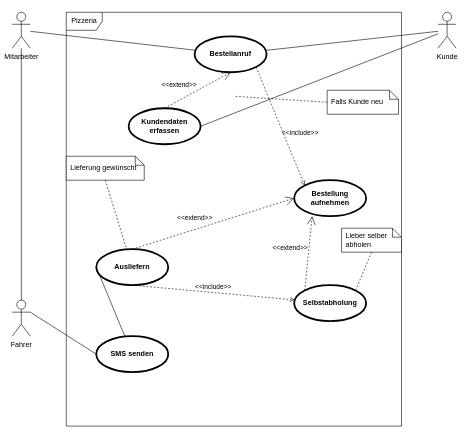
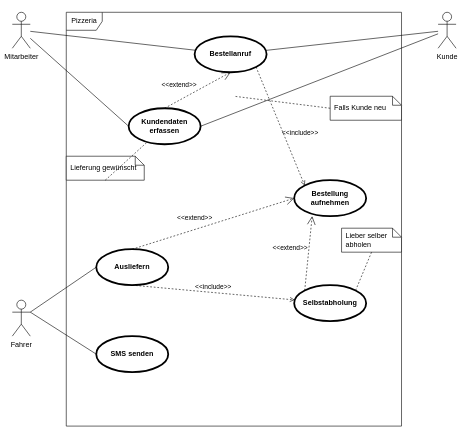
(363, 102) -> (366, 108)
(21, 174) -> (79, 82)
(116, 214) -> (126, 161)
(112, 305) -> (64, 290)
